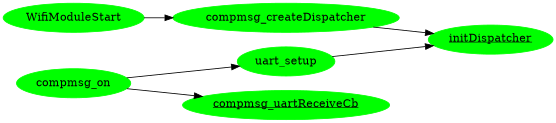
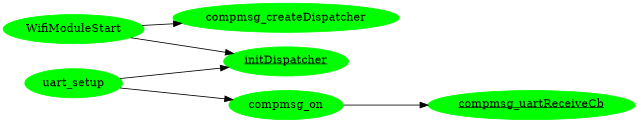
(399, 30) -> (178, 45)
(179, 72) -> (172, 93)
